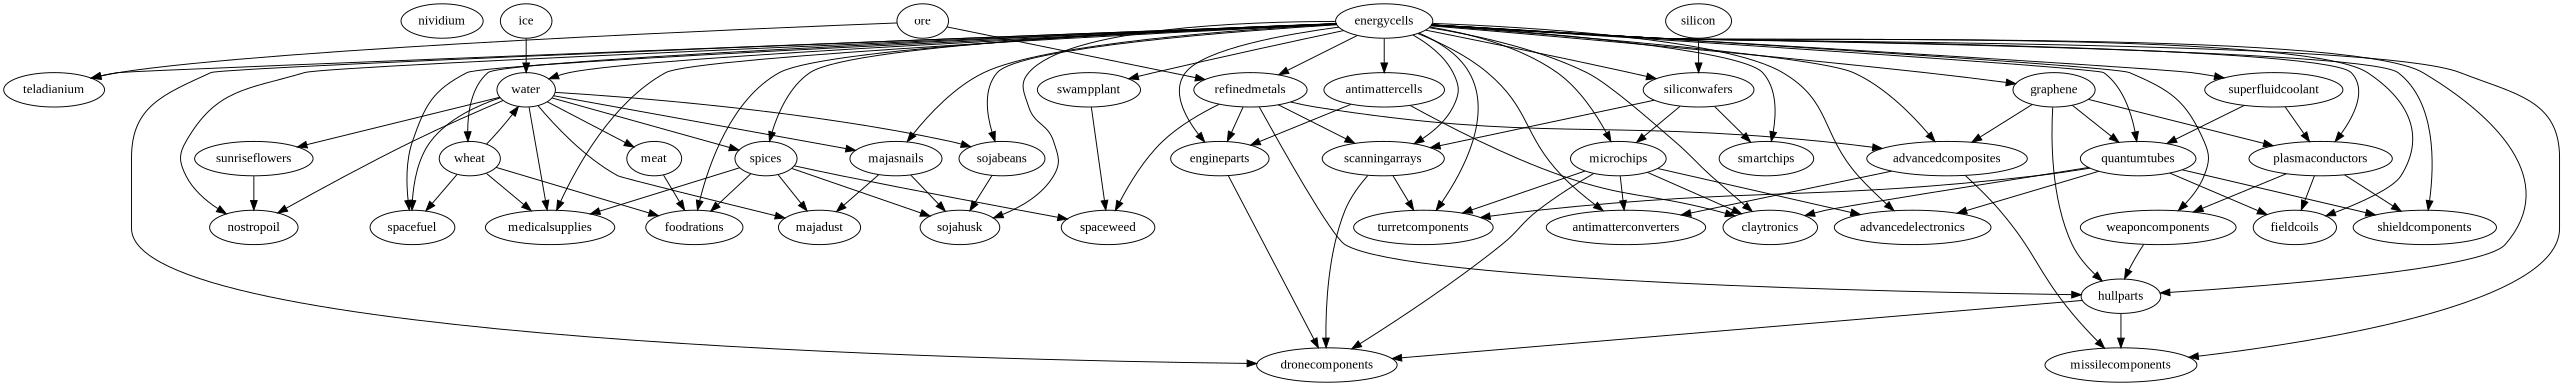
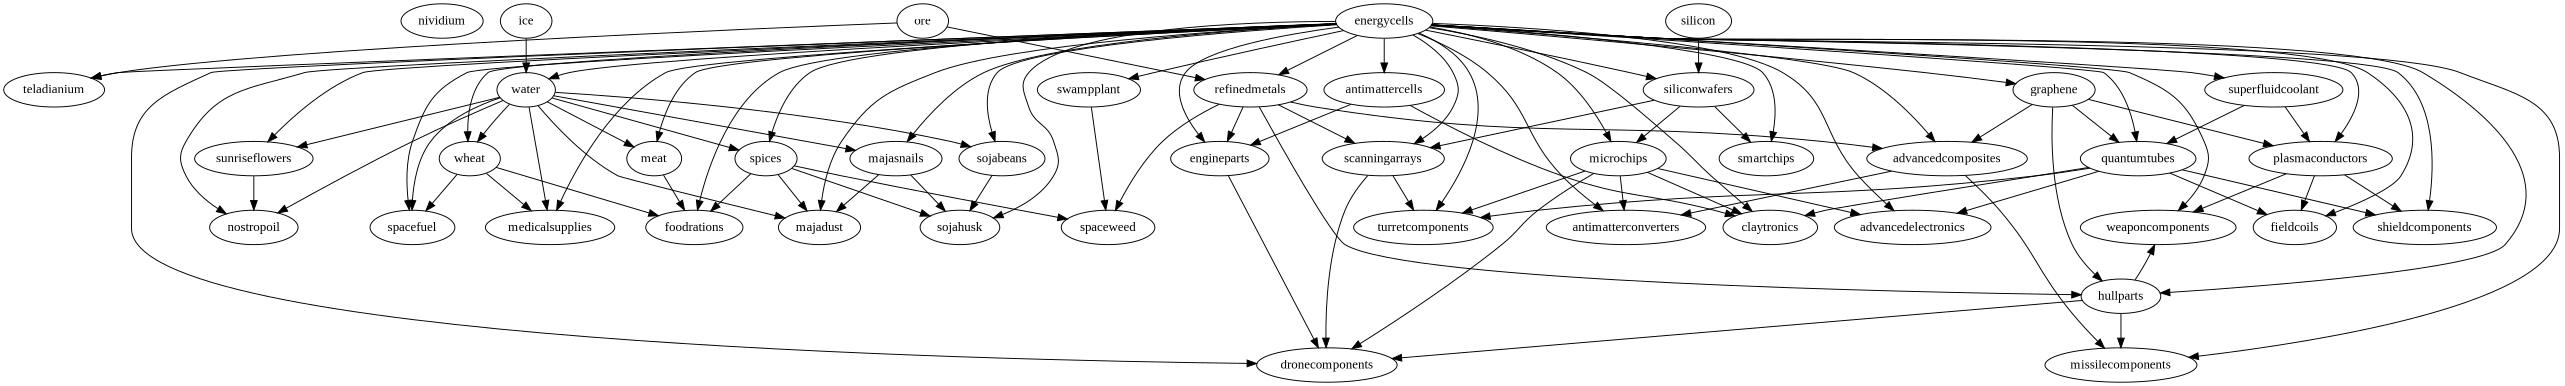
none -> (980, 44)
none -> (795, 48)
none -> (1030, 52)
(500, 130) -> (496, 119)
(684, 185) -> none
(2136, 257) -> (2143, 267)
